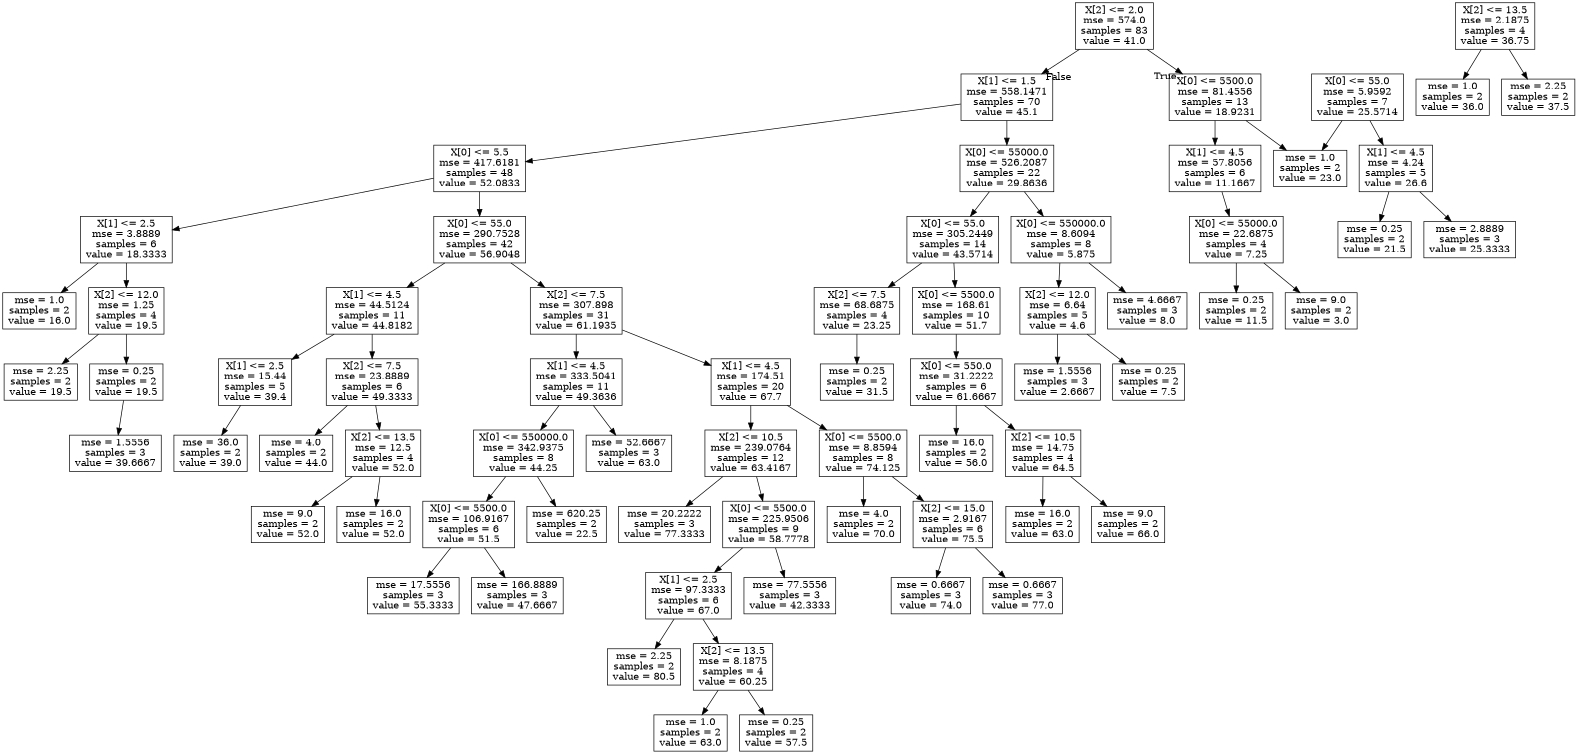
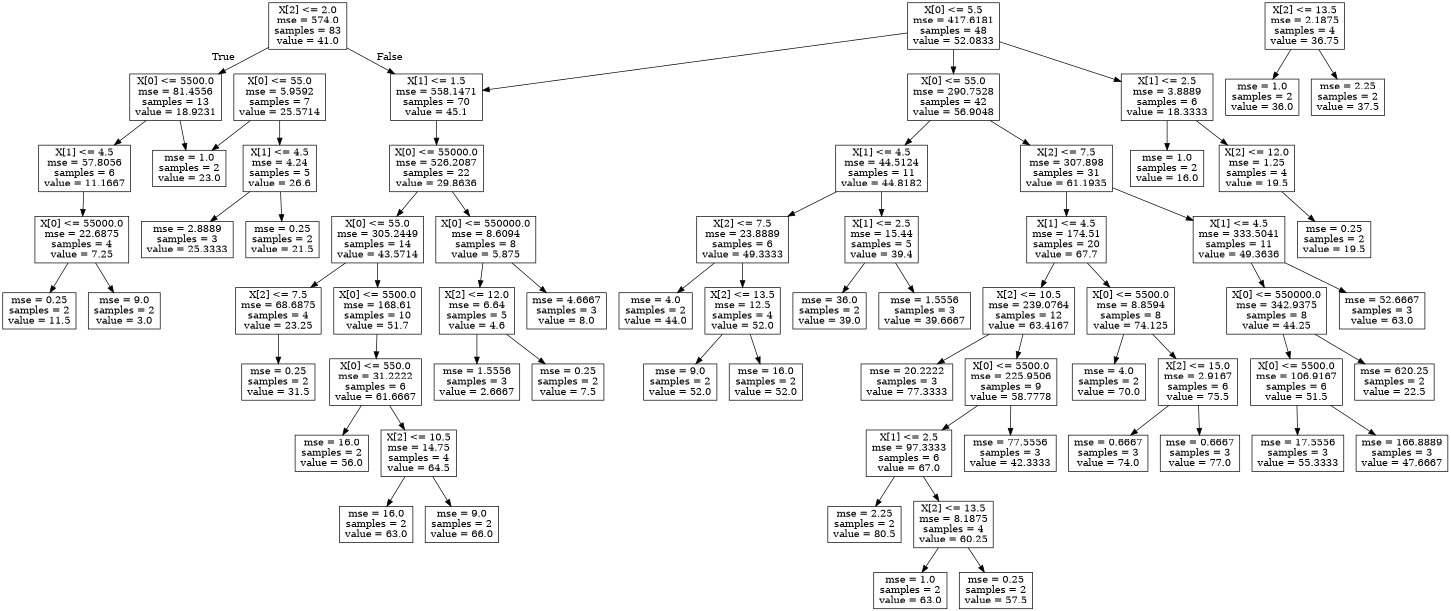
(747, 132) -> (698, 61)
(41, 382) -> none
(121, 414) -> (903, 275)
